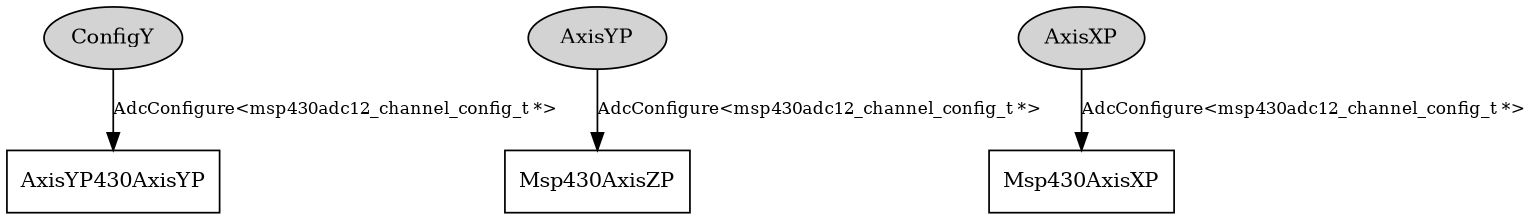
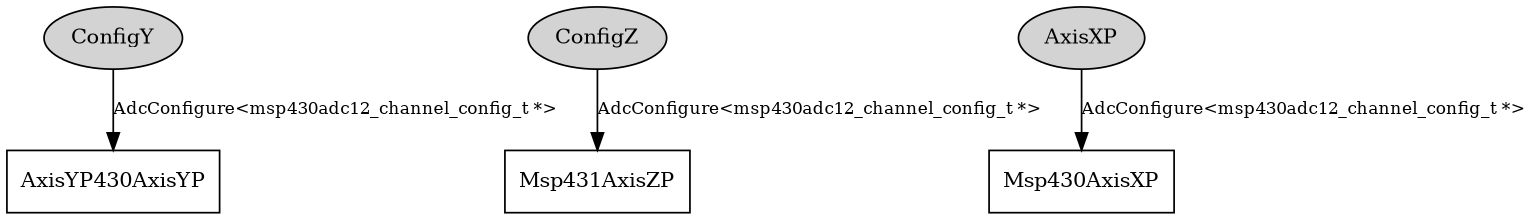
(597, 38) -> (597, 38)
(597, 182) -> (597, 182)
